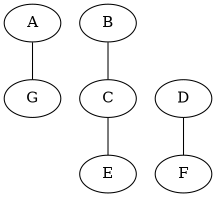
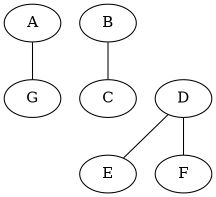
(108, 136) -> (146, 136)
